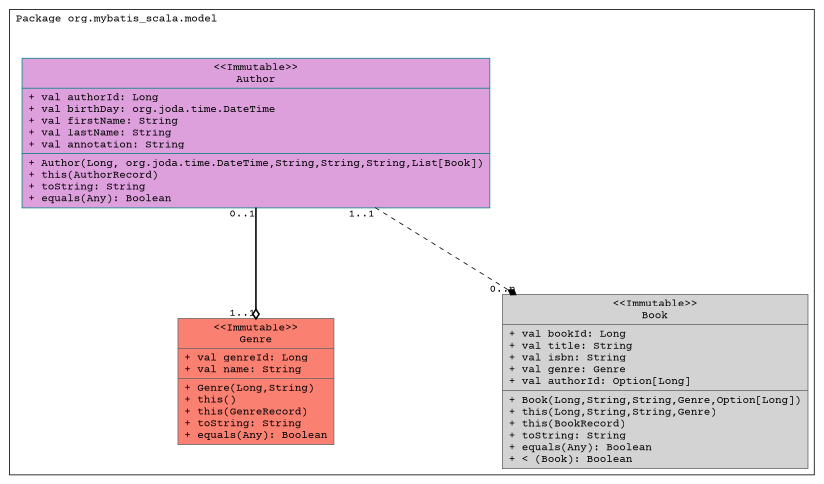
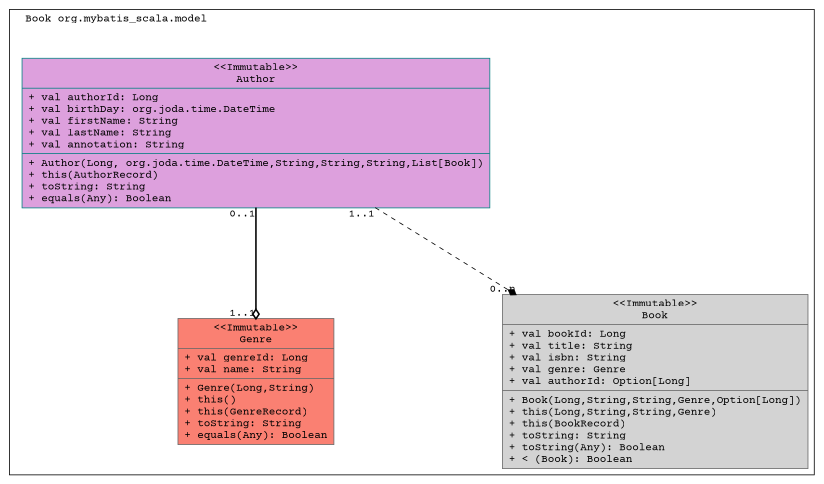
(117, 19) -> (117, 19)
(580, 447) -> (587, 447)
